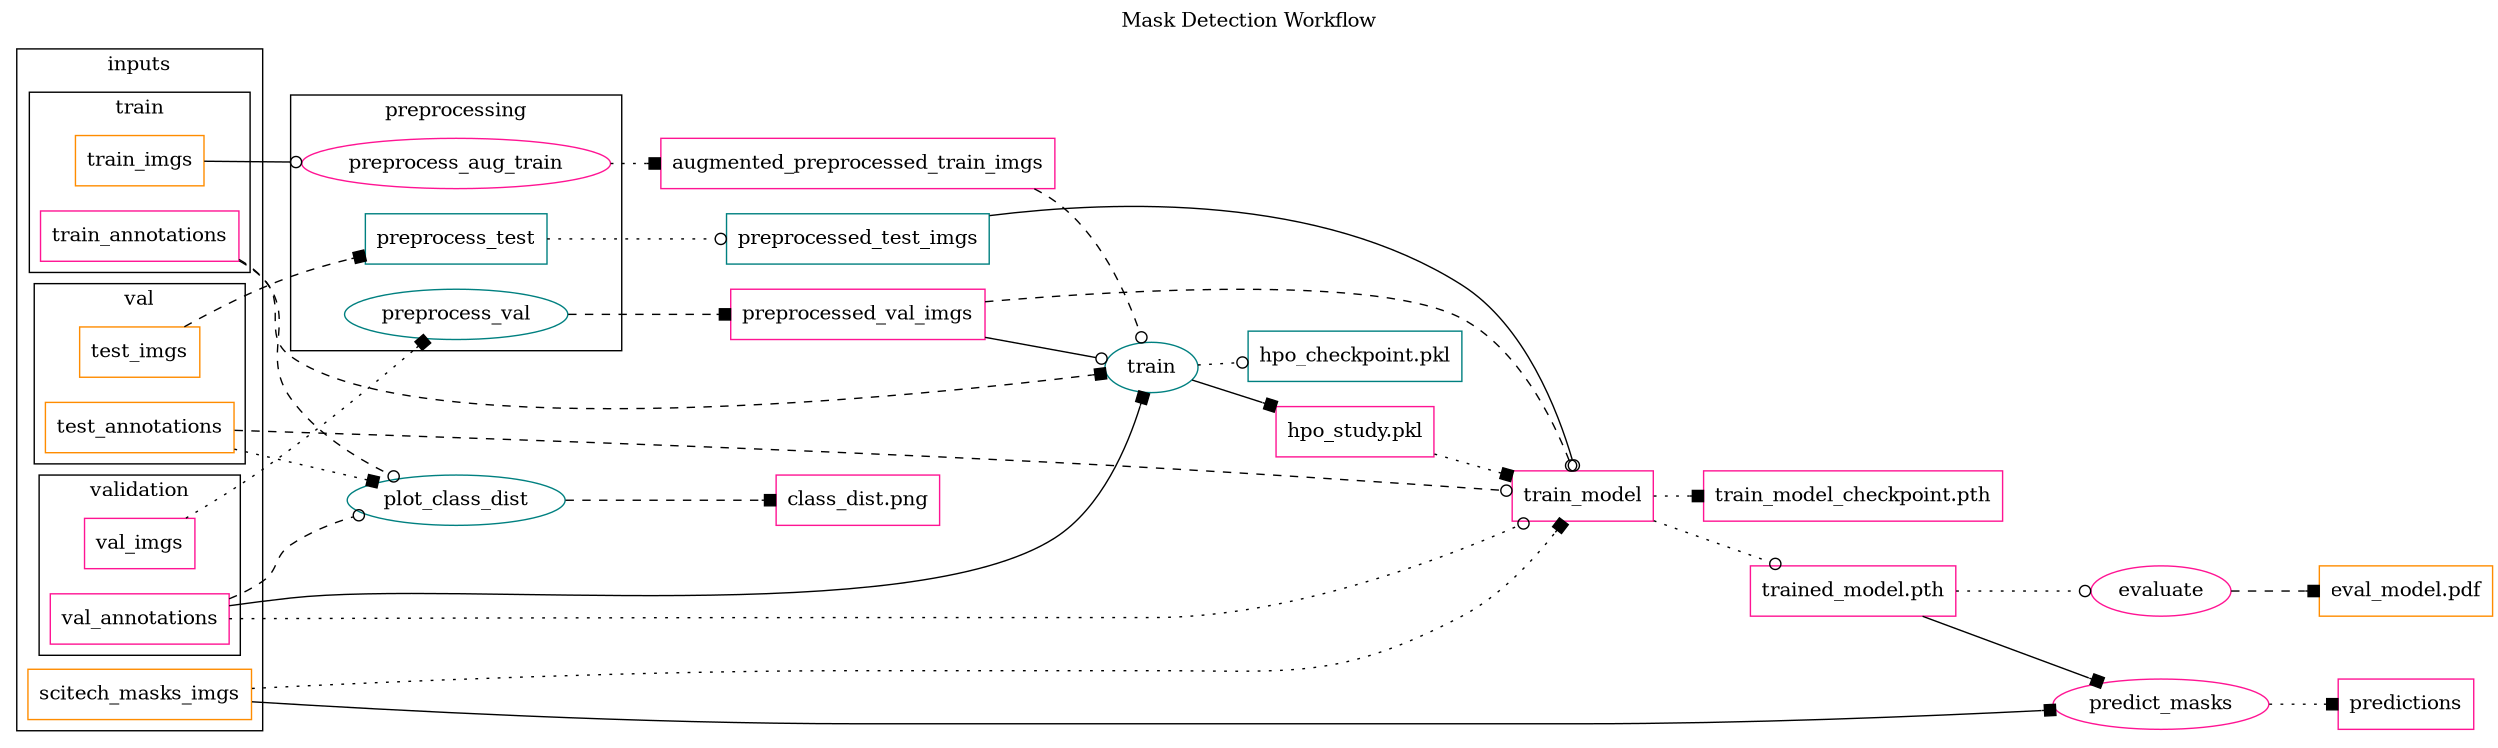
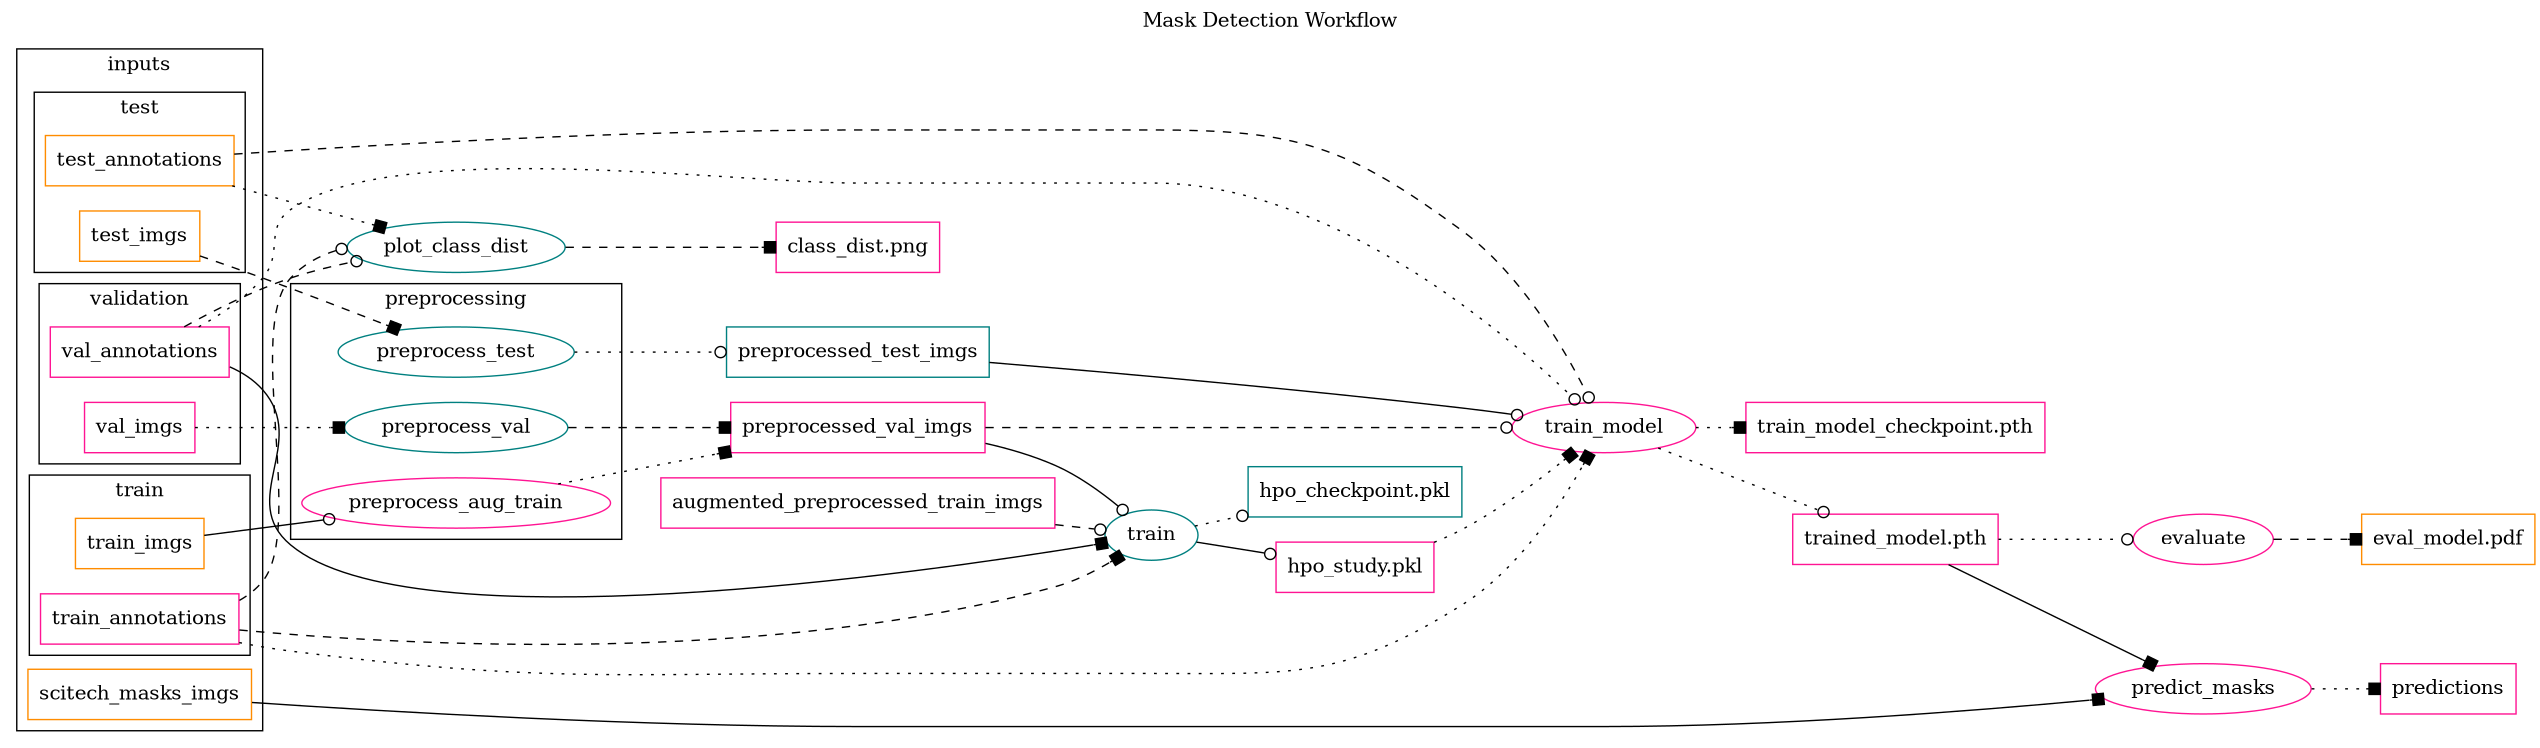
(630, 163) -> (637, 469)
(456, 239) -> (456, 352)
(140, 300) -> (140, 108)
(1227, 391) -> (1230, 548)
(1583, 496) -> (1604, 428)
(925, 671) -> (950, 673)
